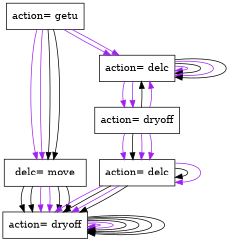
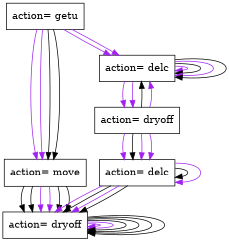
(45, 173) -> (45, 173)
